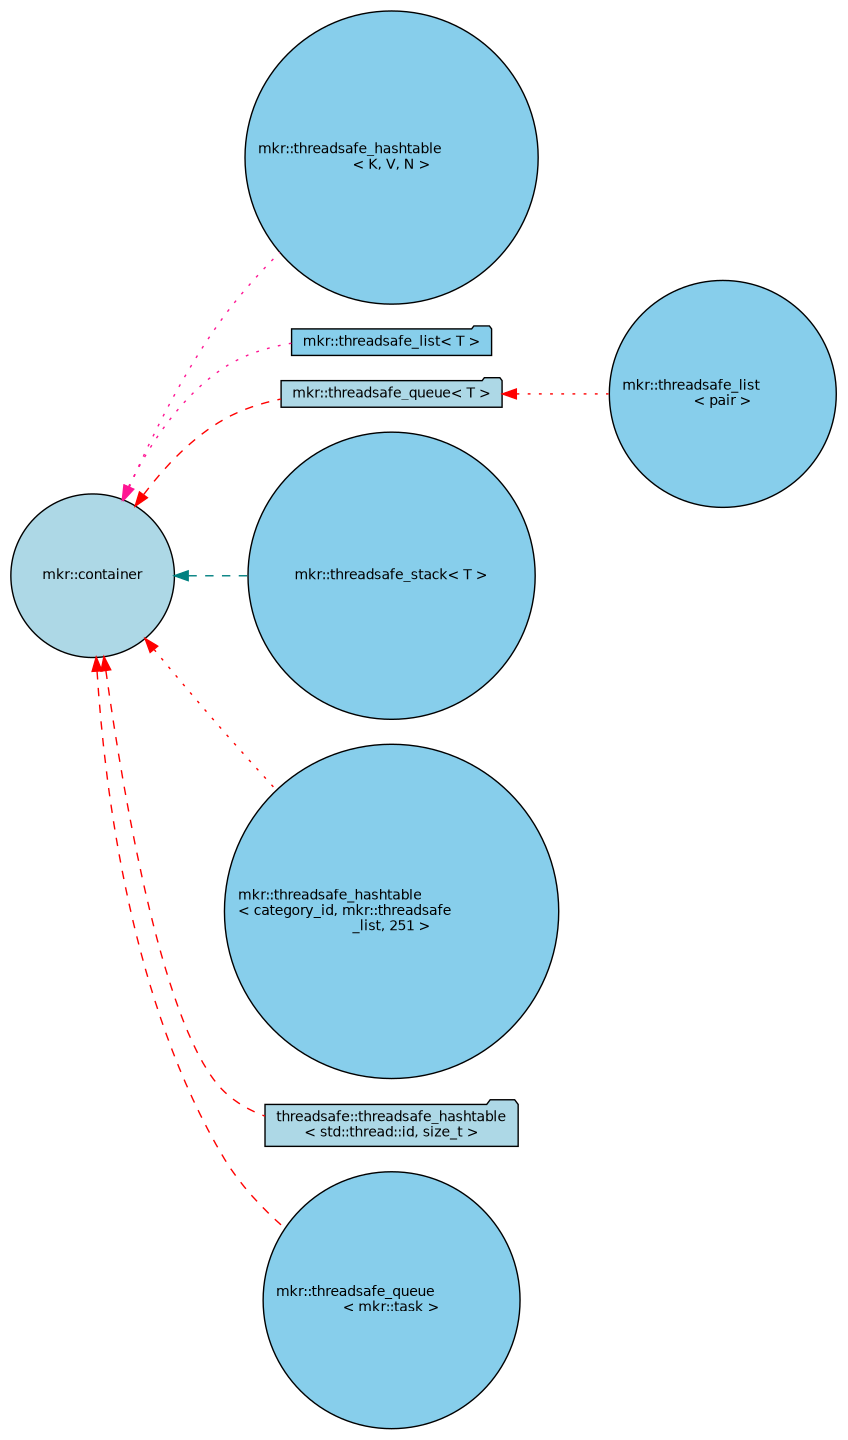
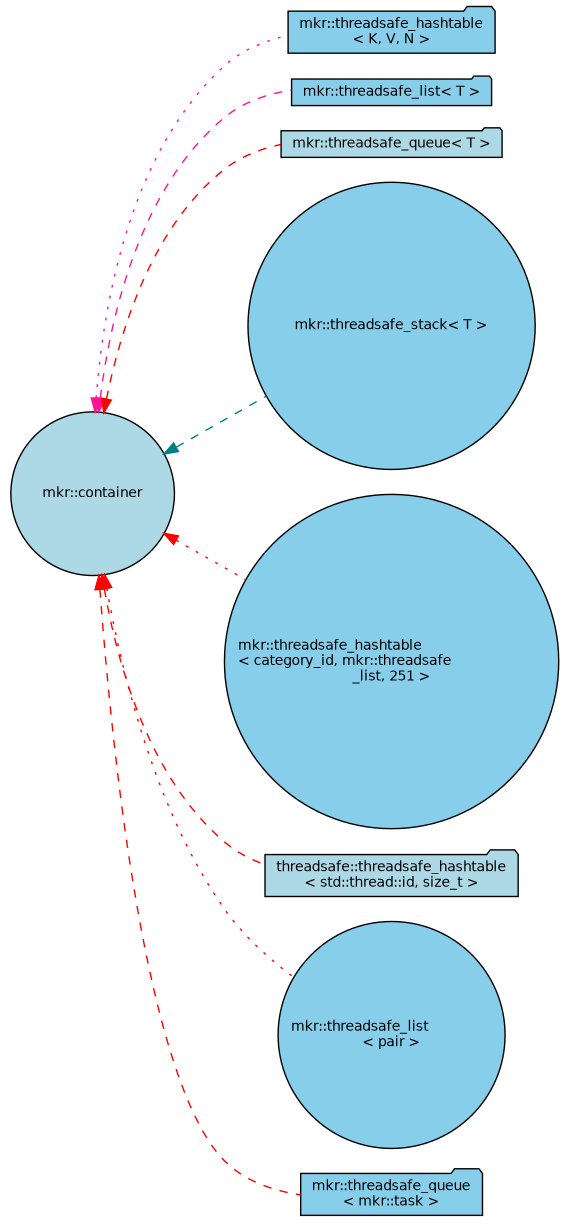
(392, 158) -> (392, 32)
(192, 394) -> (152, 213)
(563, 394) -> (166, 800)
(392, 1300) -> (392, 1194)
